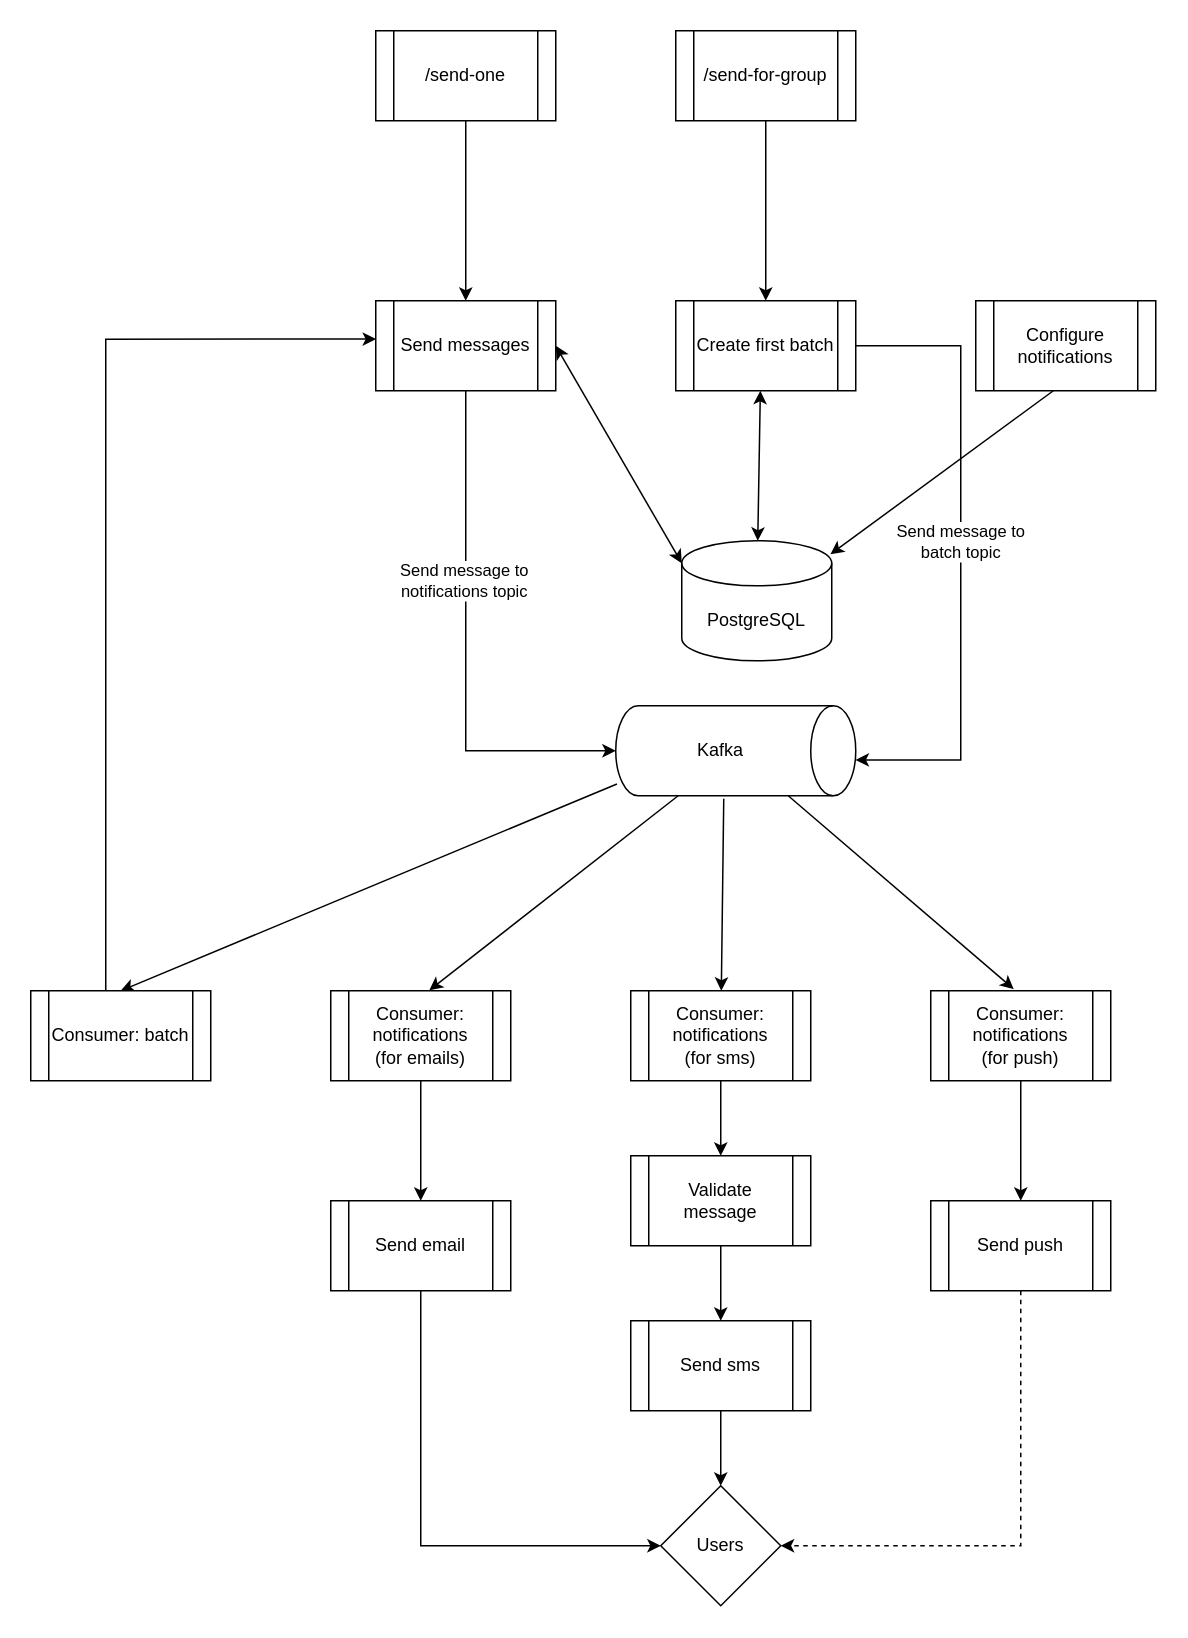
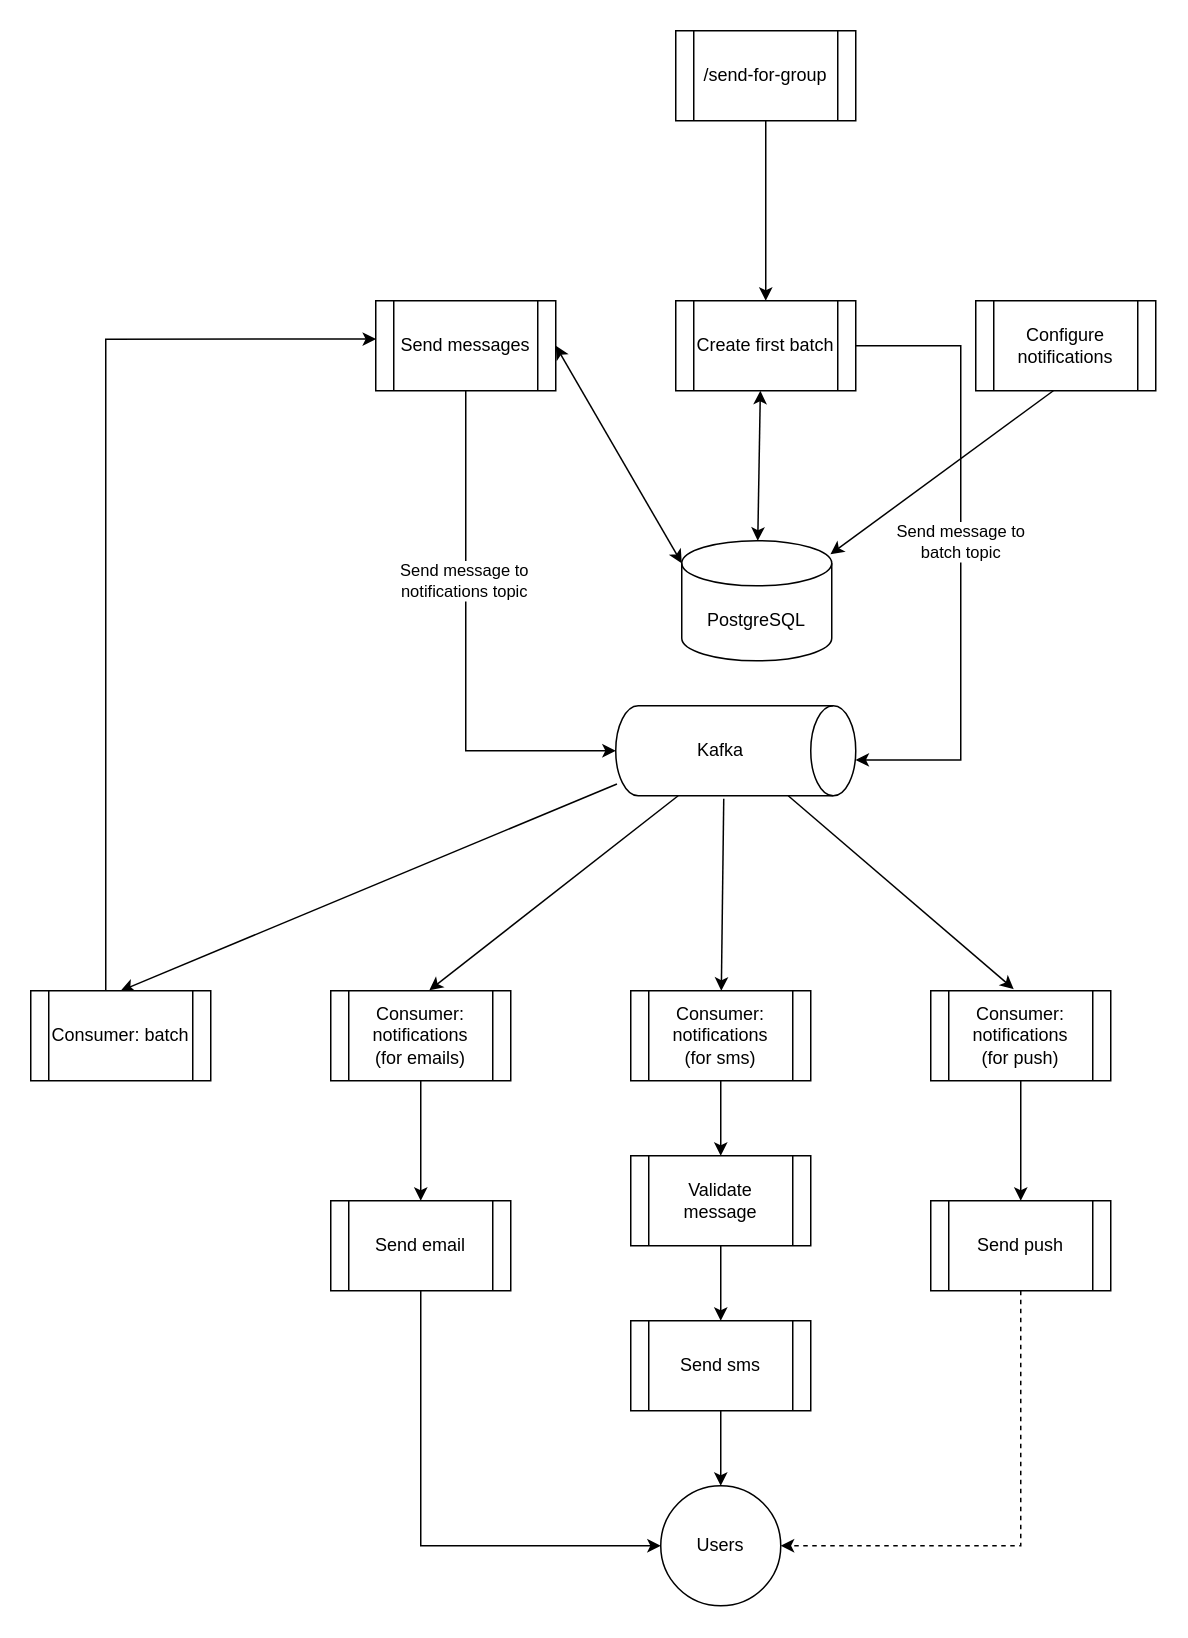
(466, 76) -> none
(466, 206) -> none
(721, 1546) -> (721, 1546)
